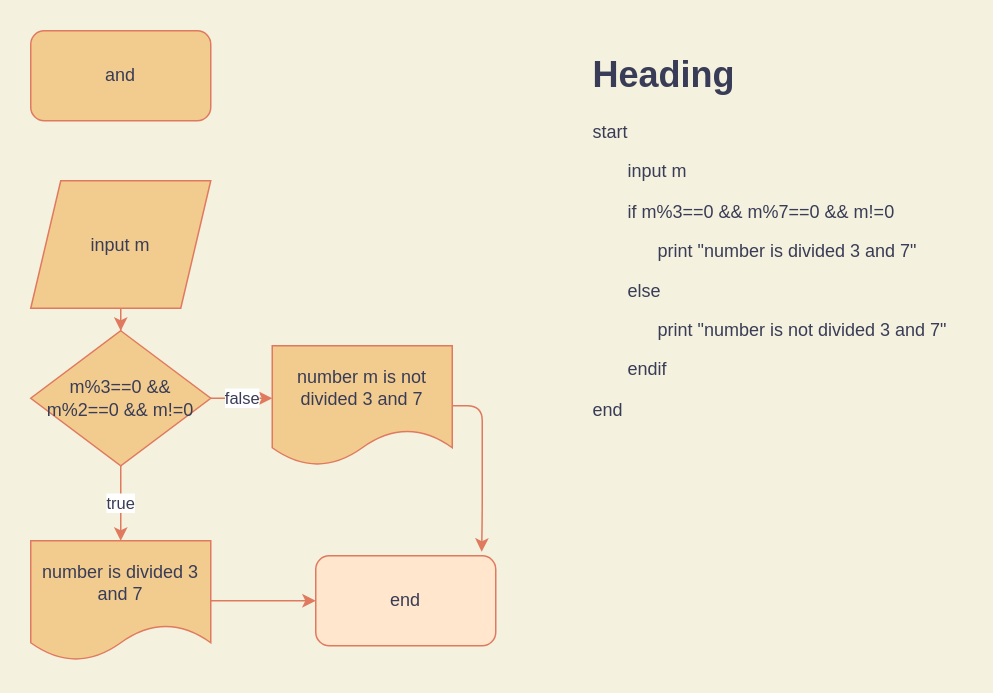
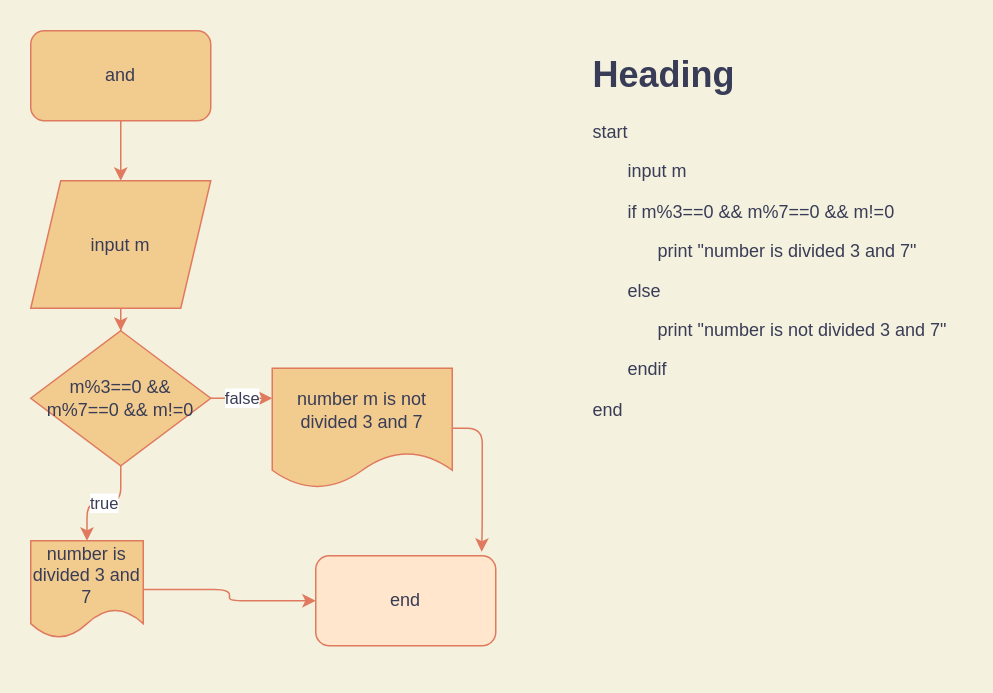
none -> (121, 146)
(121, 398) -> (121, 398)
(362, 406) -> (362, 428)
(121, 601) -> (87, 590)
